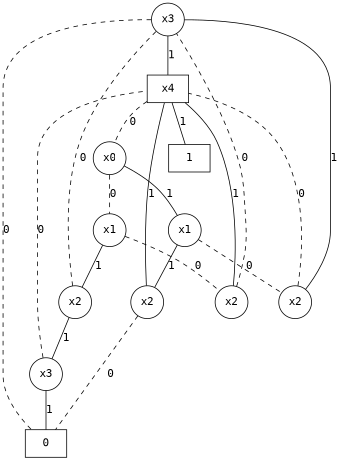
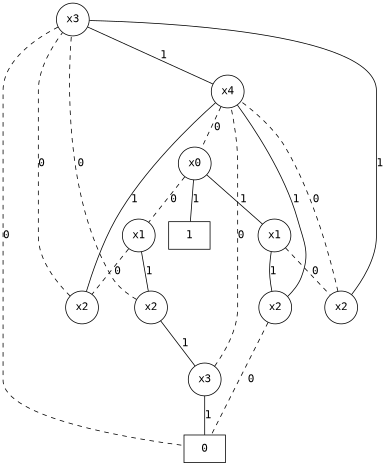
(168, 89) -> (228, 92)
(179, 124) -> (192, 201)
